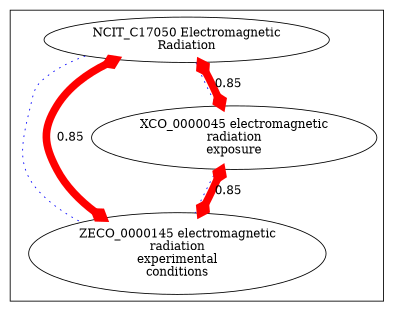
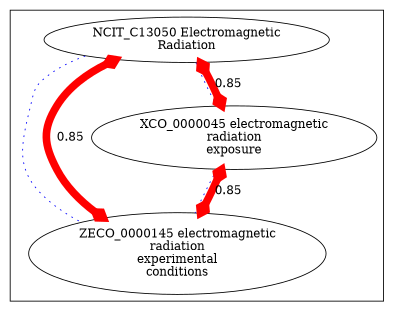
(187, 40) -> (187, 40)
